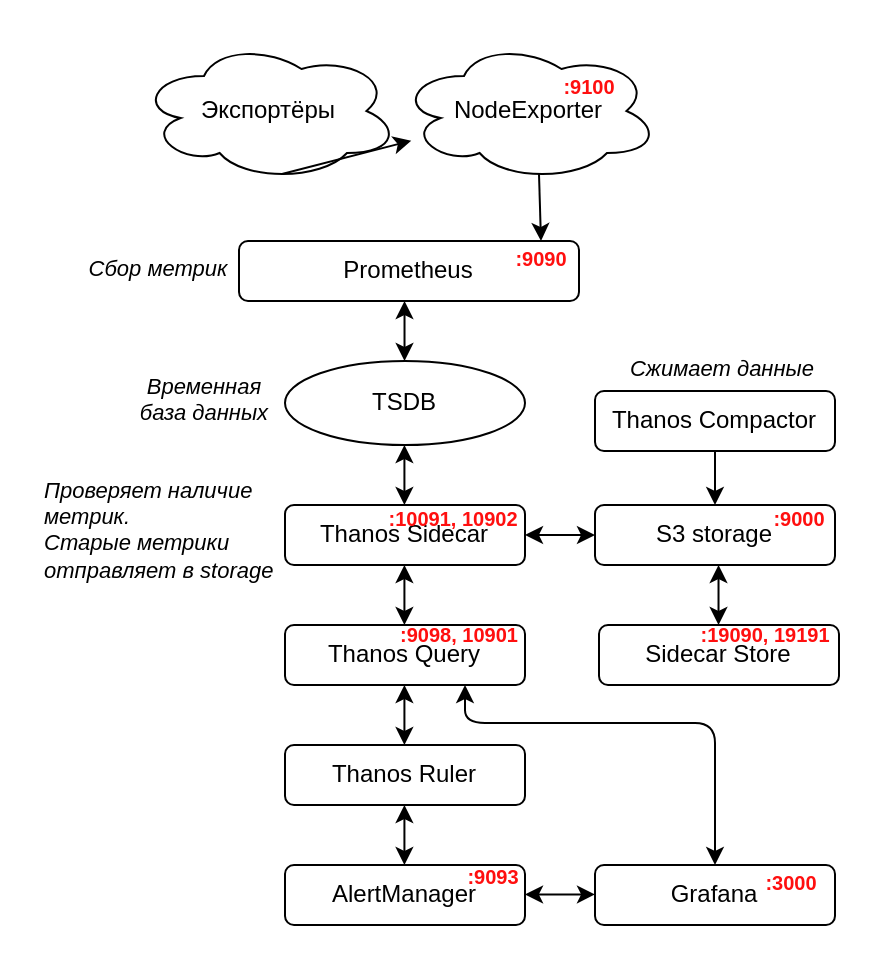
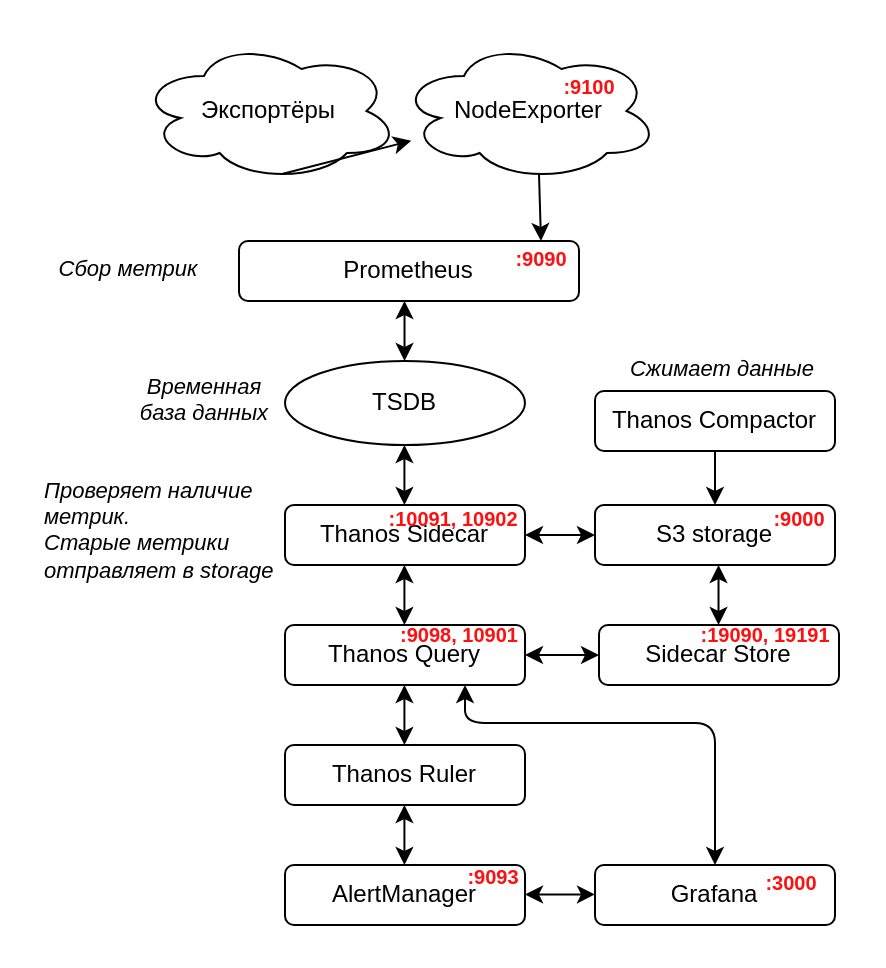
(159, 271) -> (129, 271)
none -> (562, 655)
